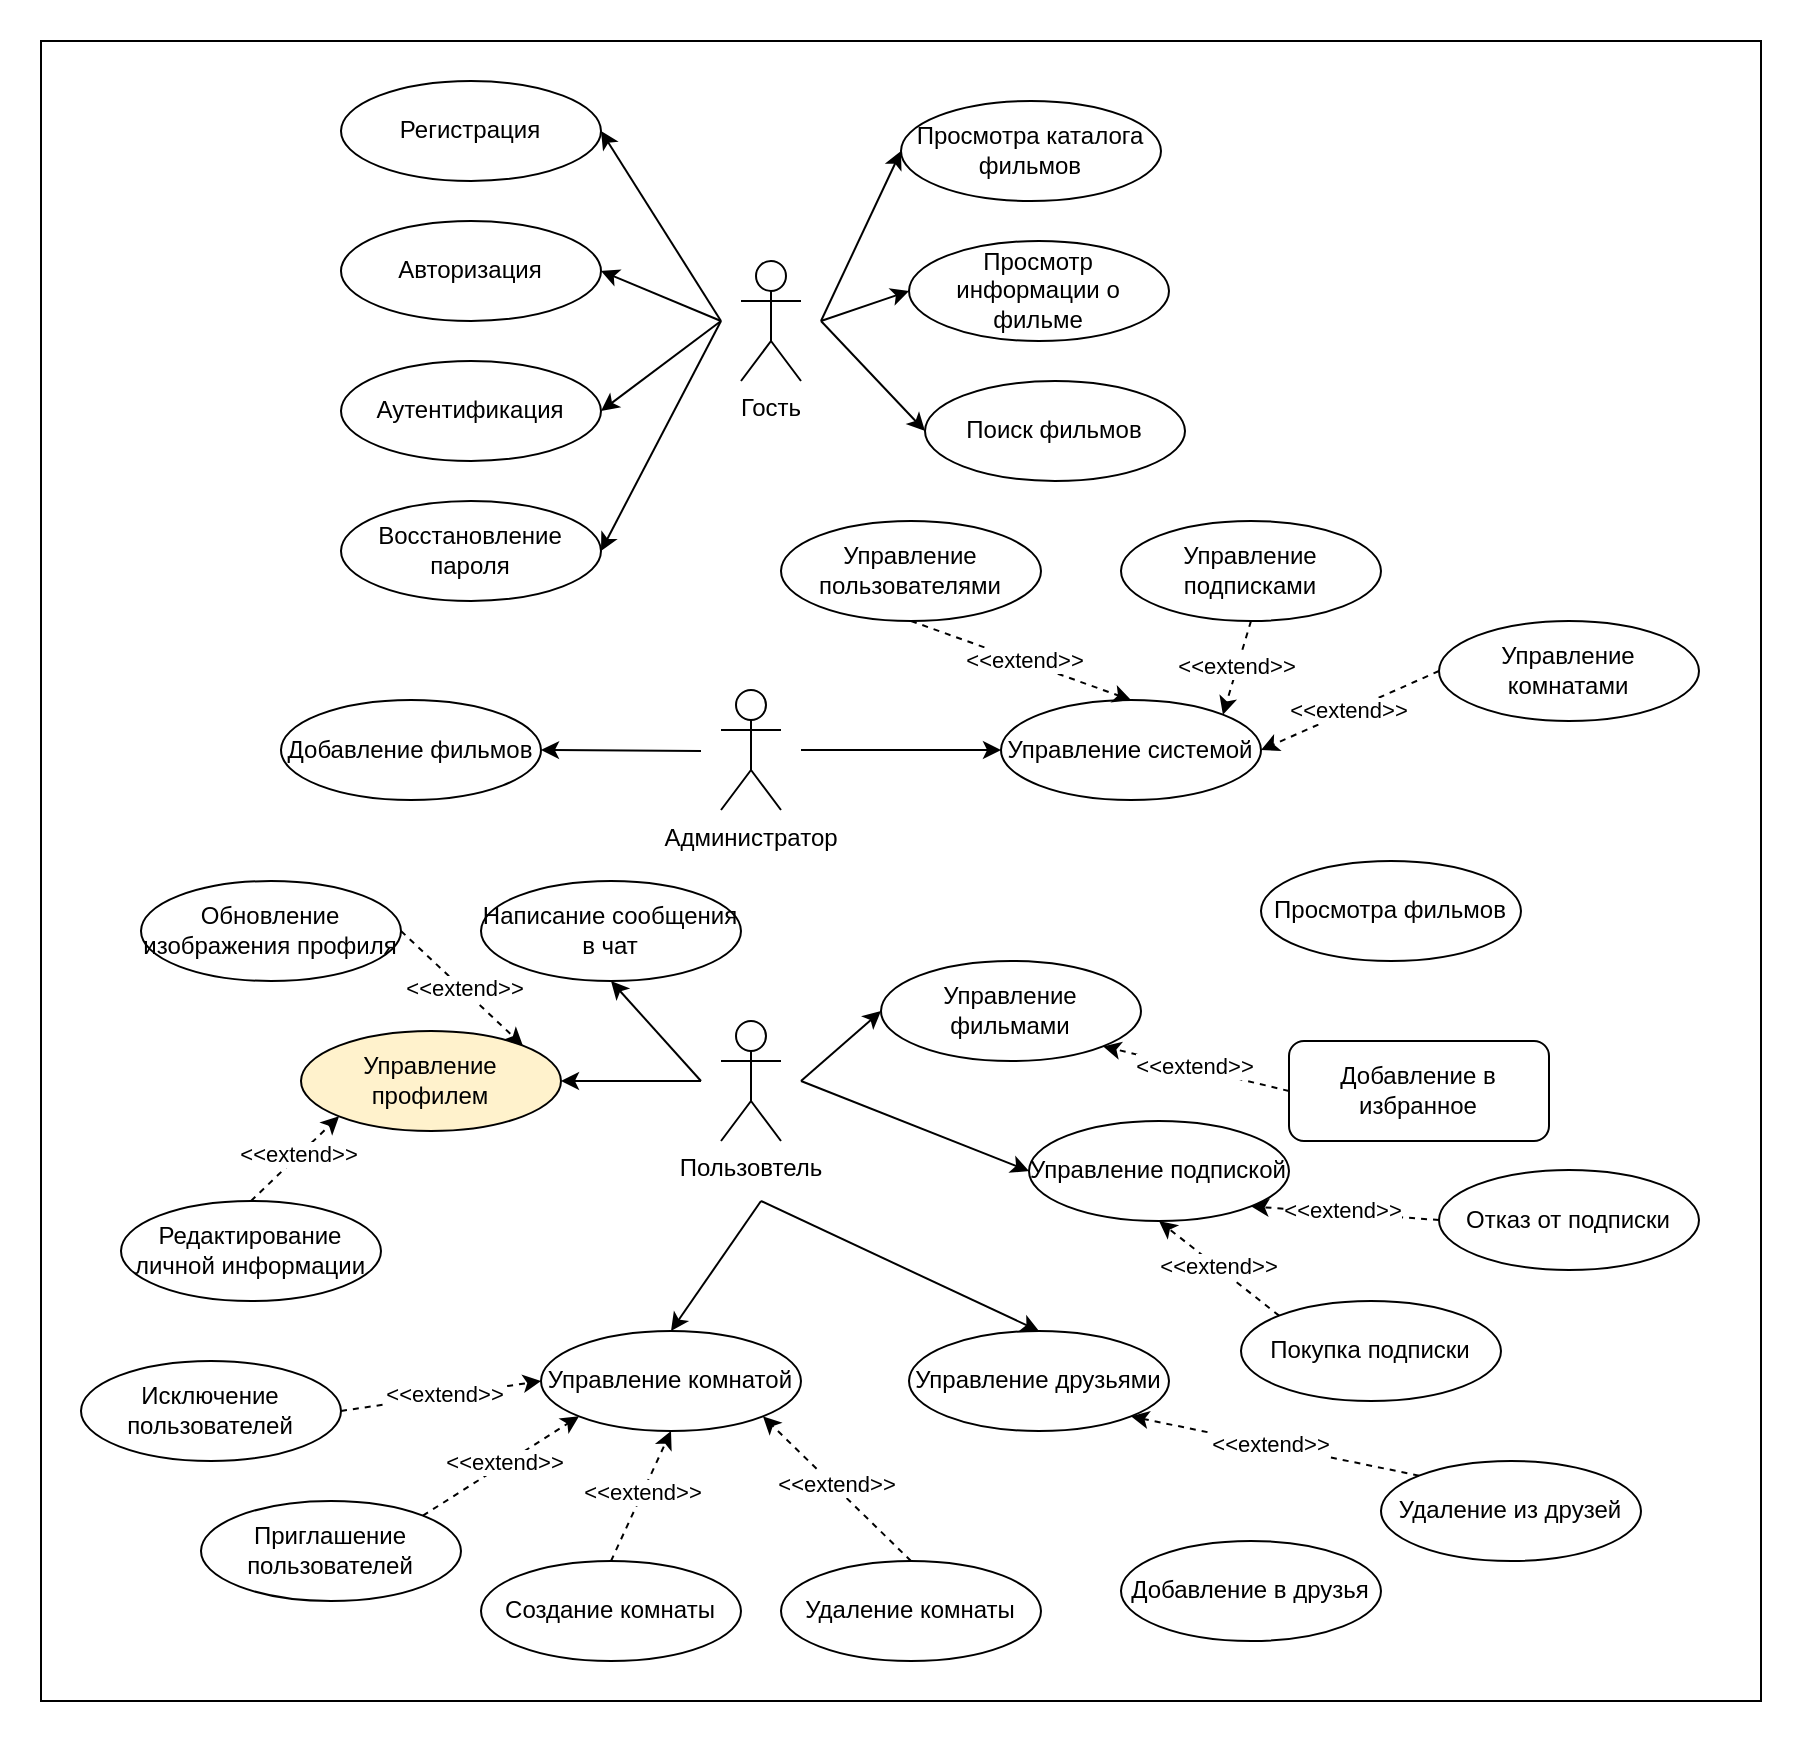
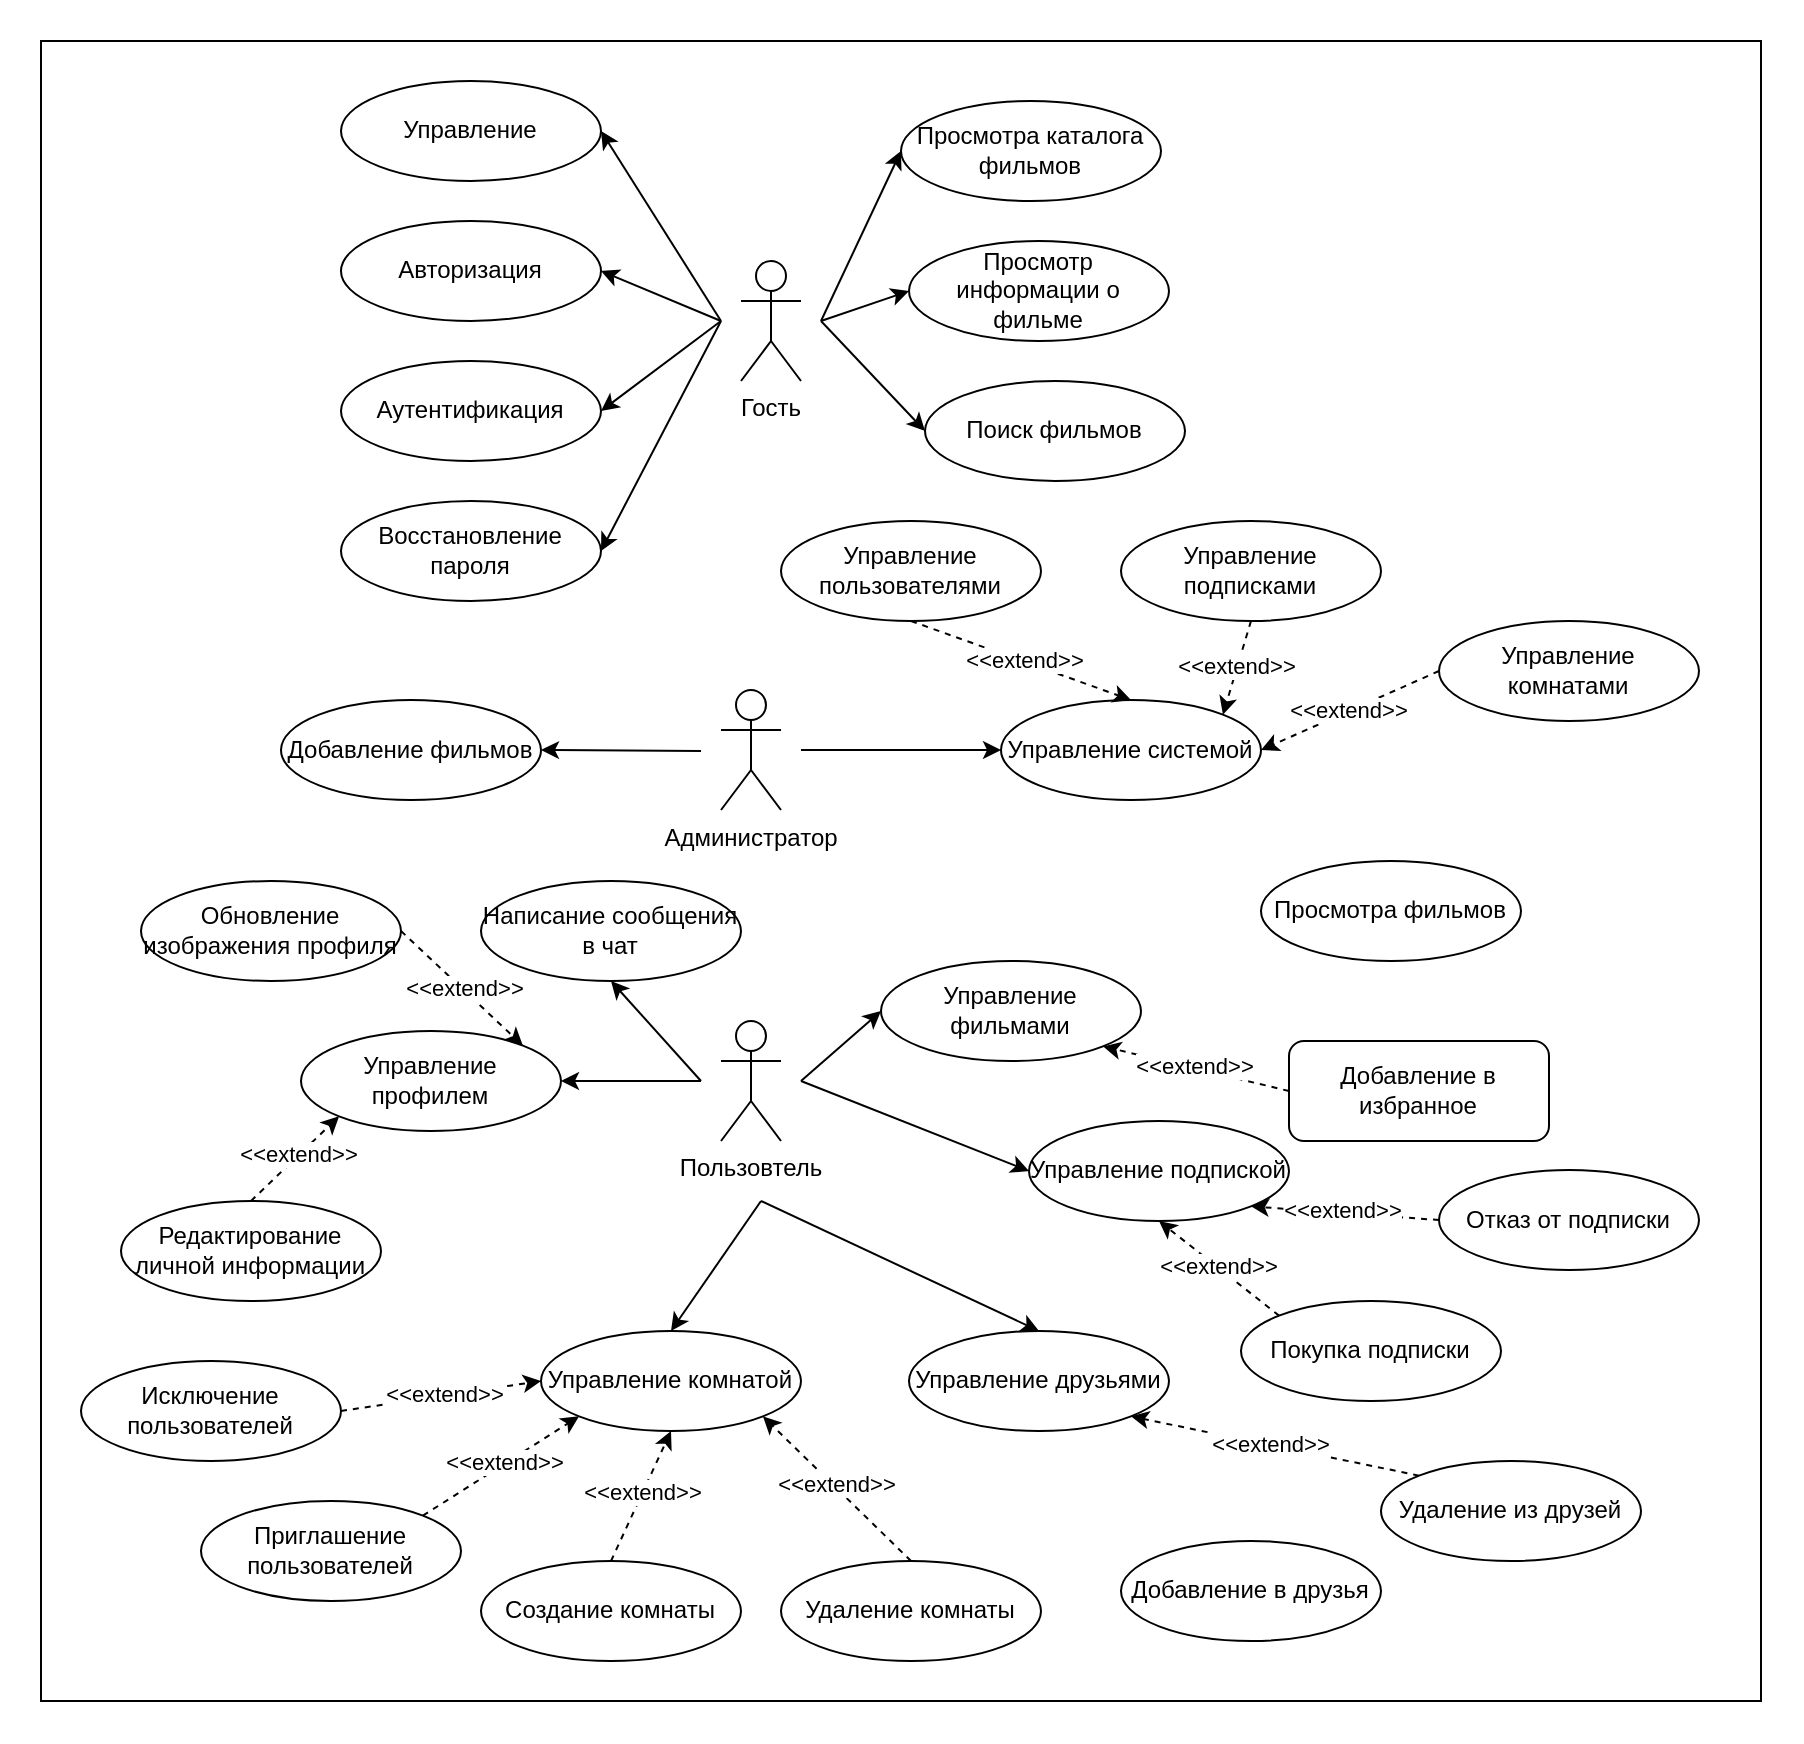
(471, 131) -> (471, 131)
(431, 1081) -> (431, 1081)
